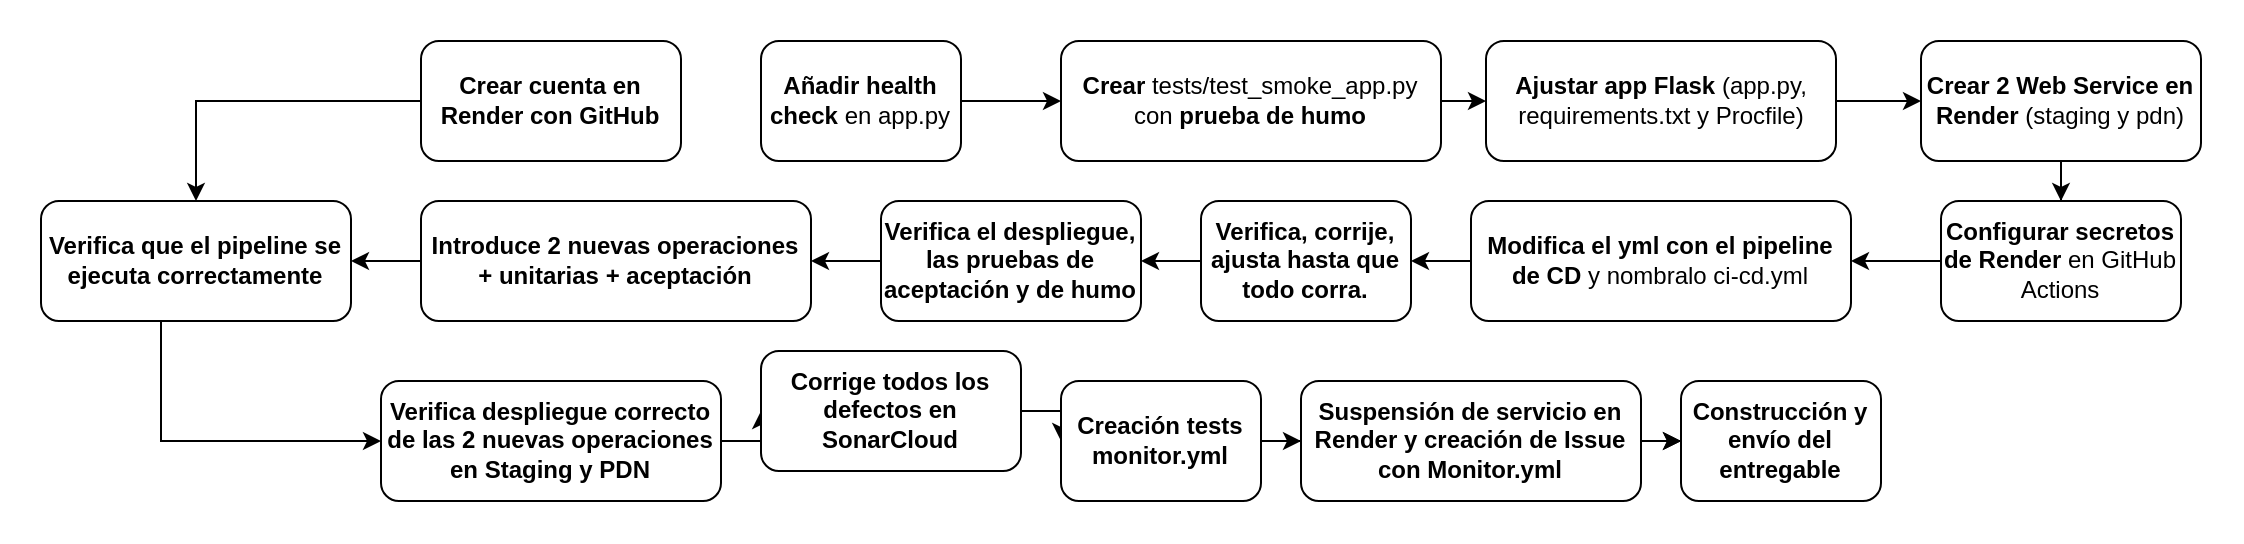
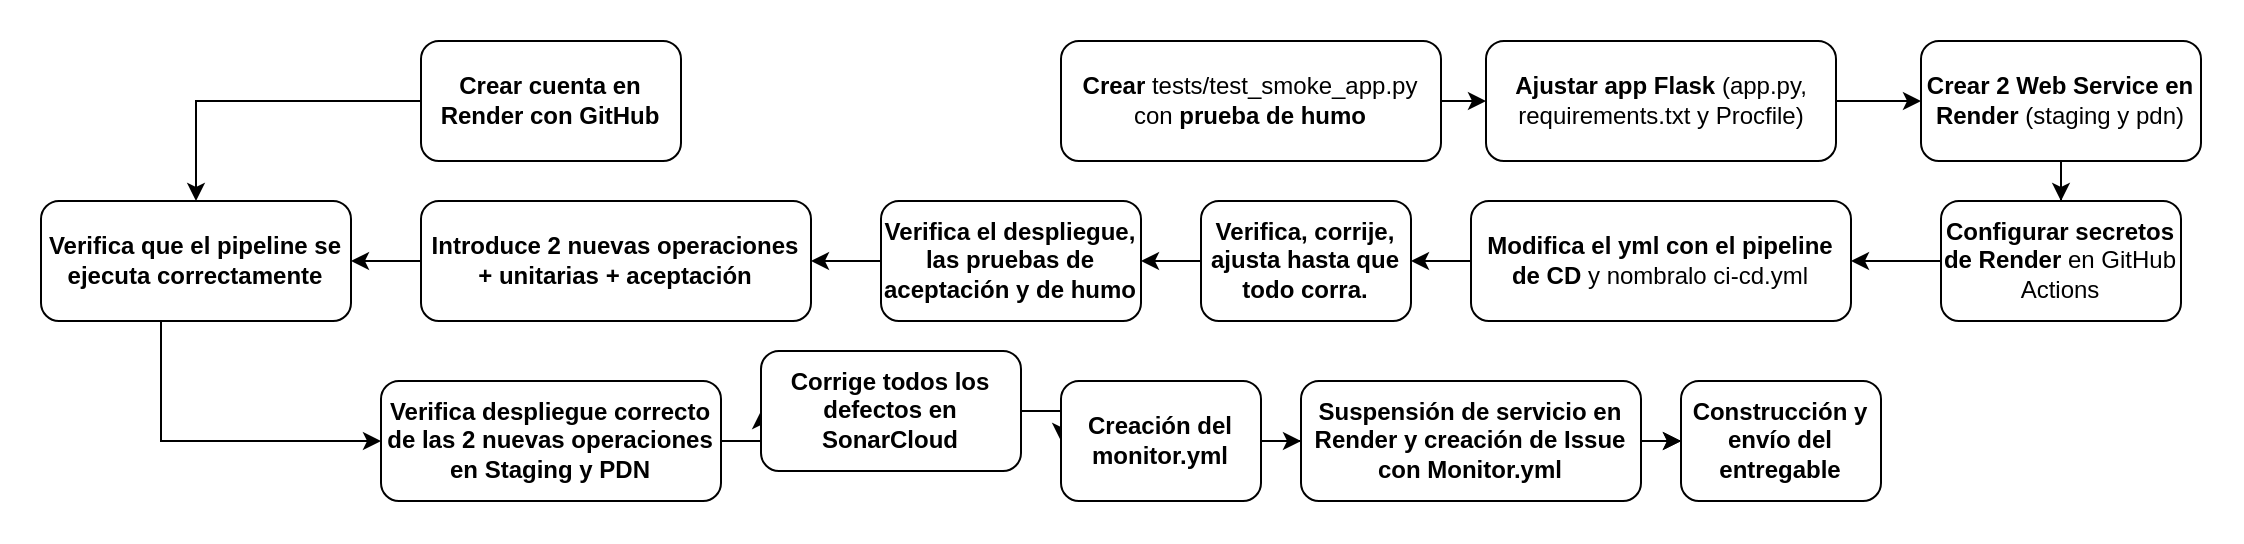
(861, 101) -> none
(1004, 101) -> none
(1161, 441) -> (1161, 441)
